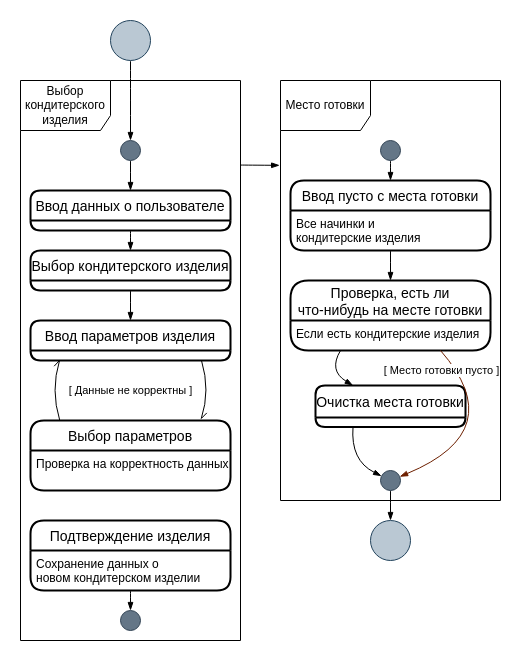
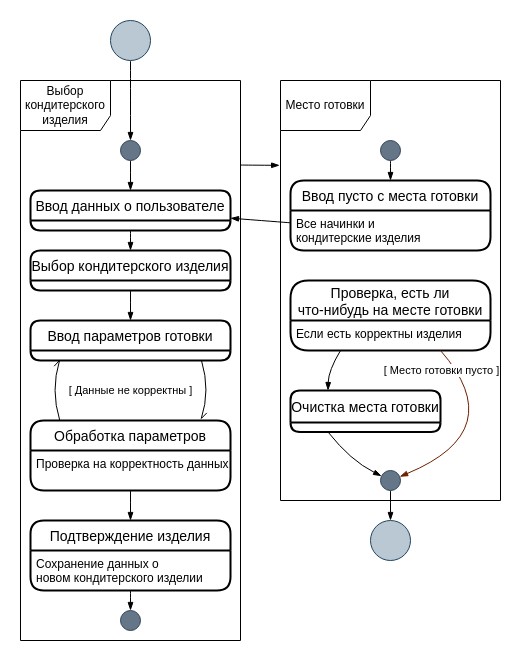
(391, 263) -> (265, 221)
(392, 334) -> (382, 334)
(130, 336) -> (130, 336)
(391, 406) -> (366, 411)
(130, 436) -> (130, 436)
none -> (131, 503)
(97, 564) -> (97, 564)
